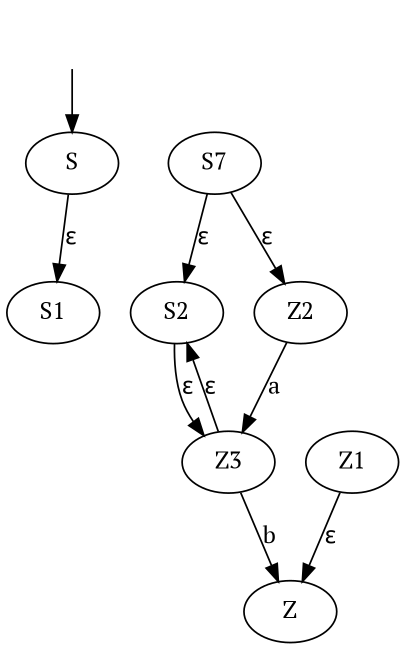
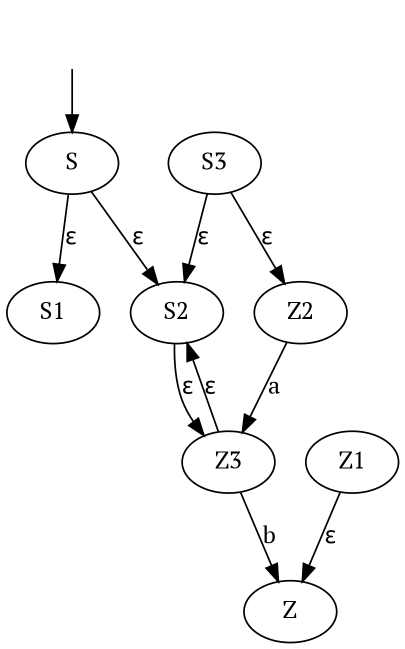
(215, 163) -> (215, 163)
none -> (119, 231)
